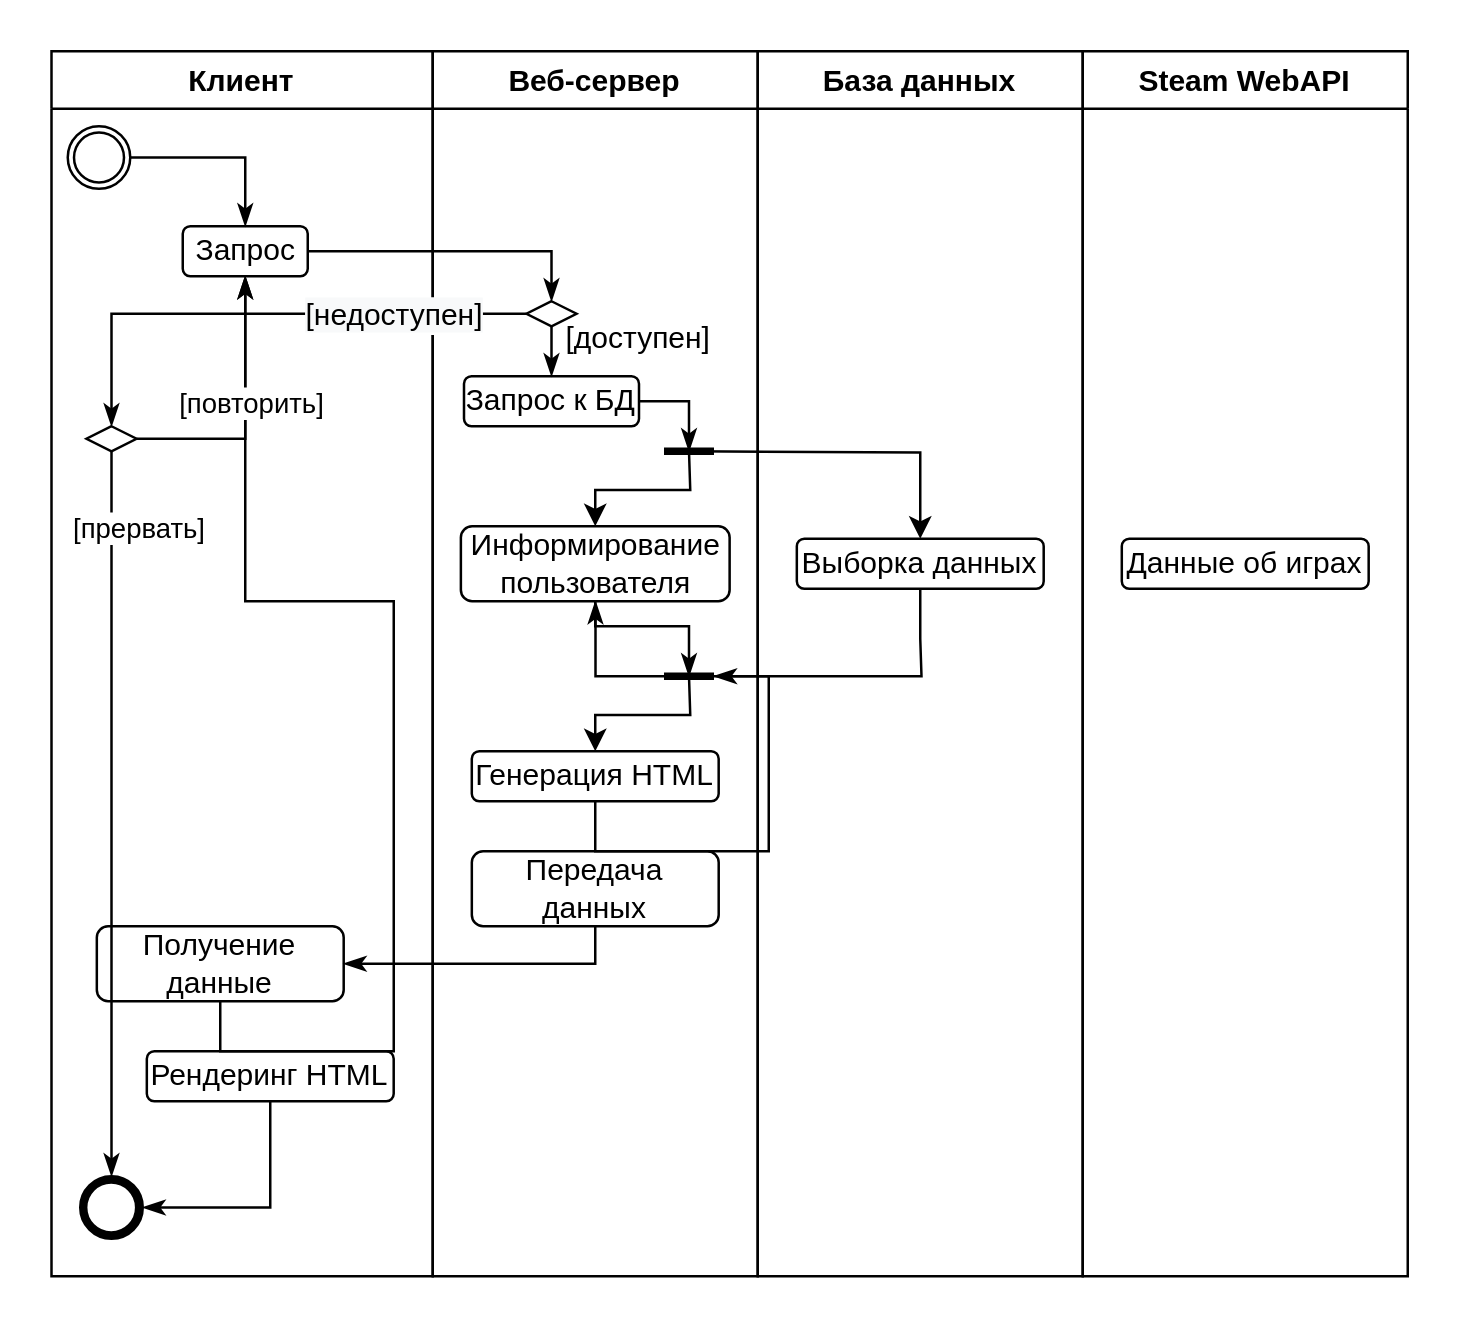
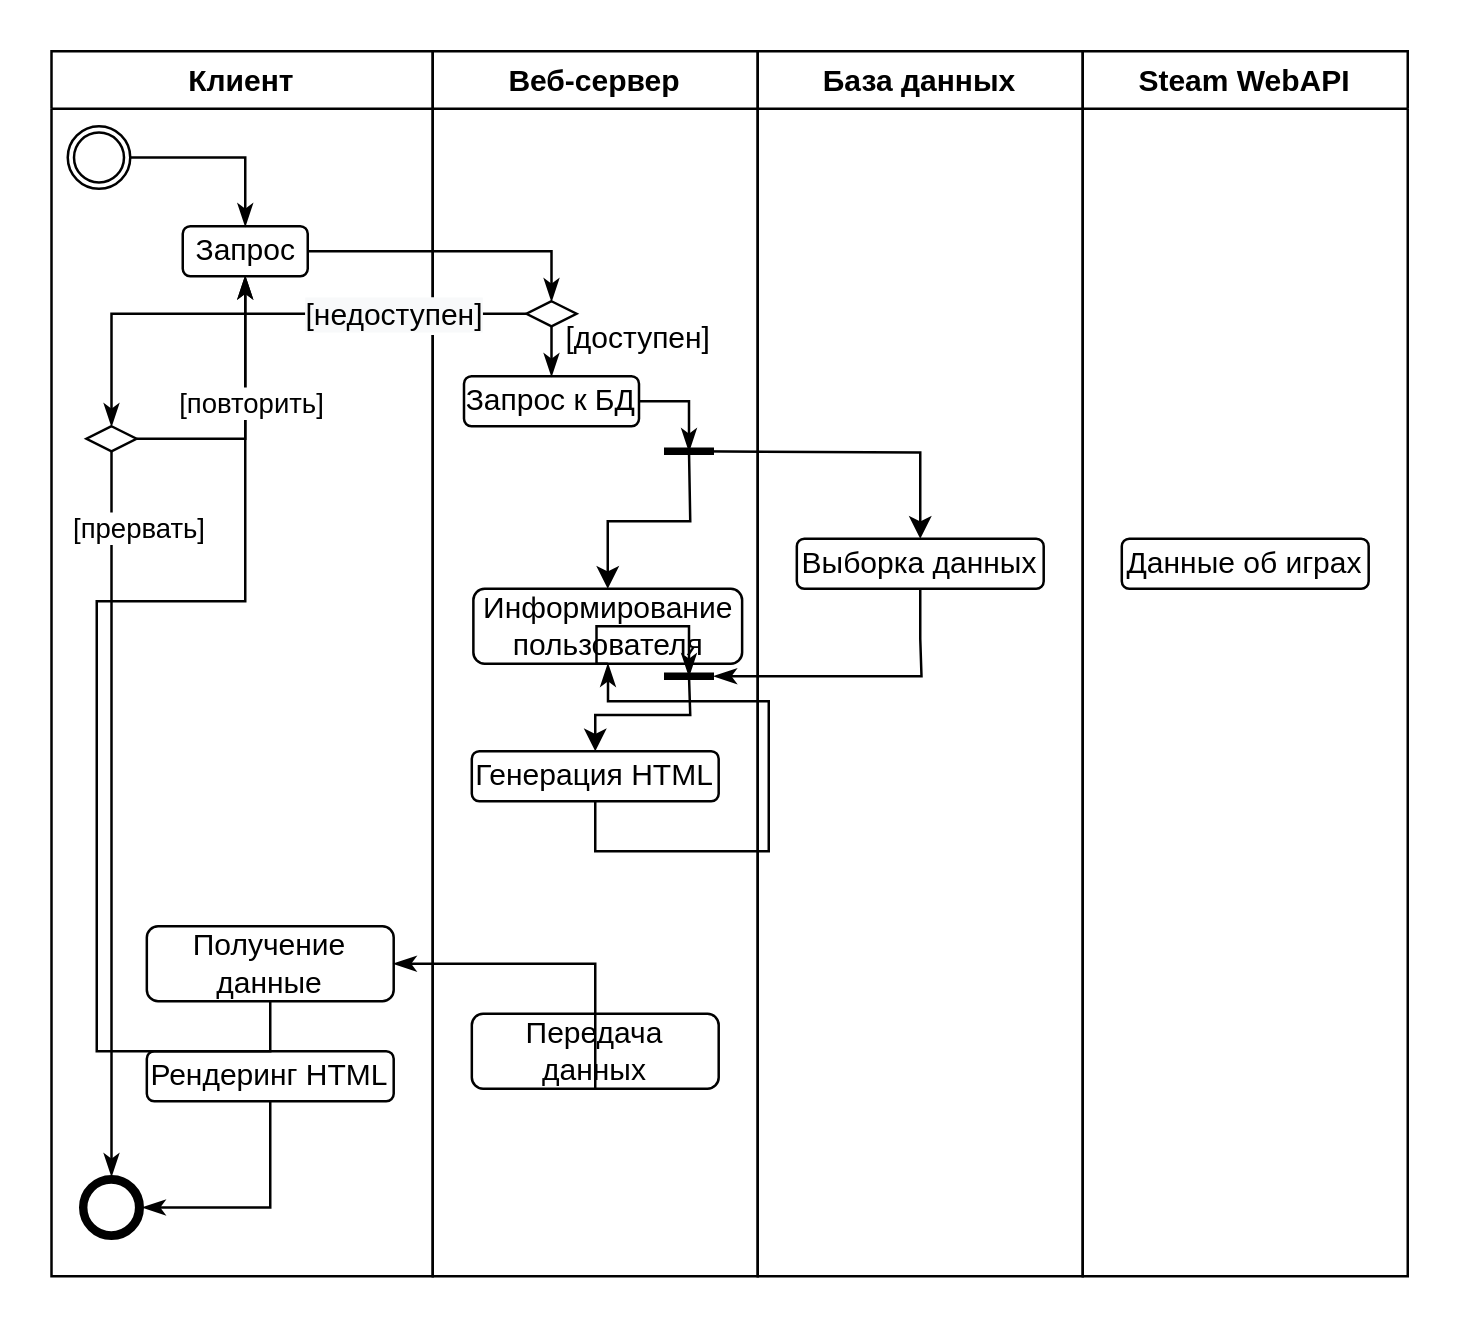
(595, 564) -> (608, 626)
(595, 889) -> (595, 1051)
(220, 964) -> (270, 964)
